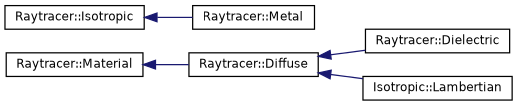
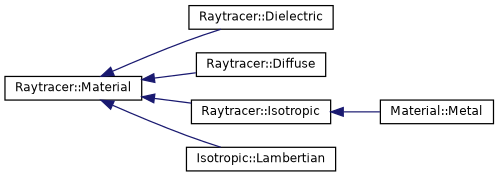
(254, 17) -> (437, 112)
(348, 53) -> (166, 49)
(347, 77) -> (166, 128)
none -> (173, 101)
